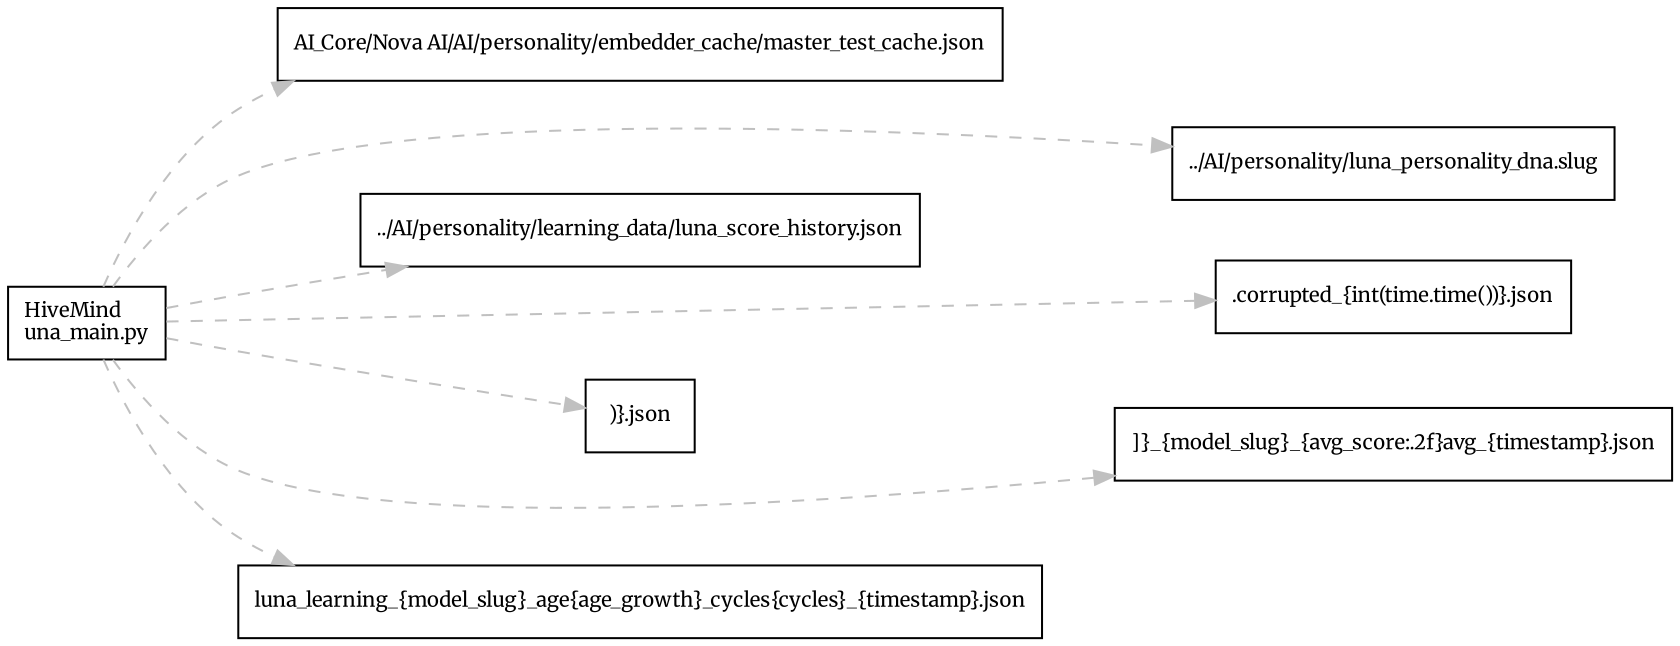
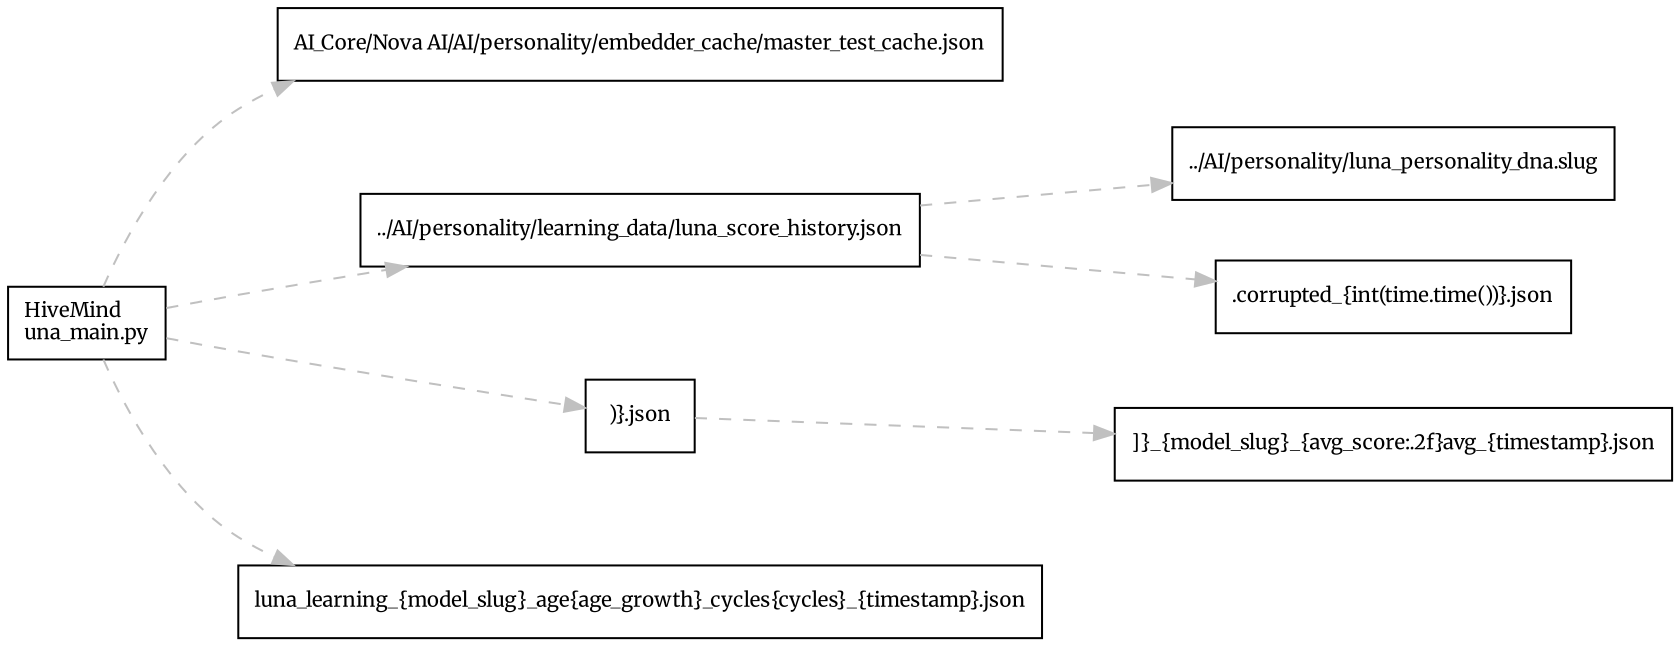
(608, 130) -> (1036, 195)
(681, 311) -> (1058, 267)
(580, 507) -> (894, 426)
